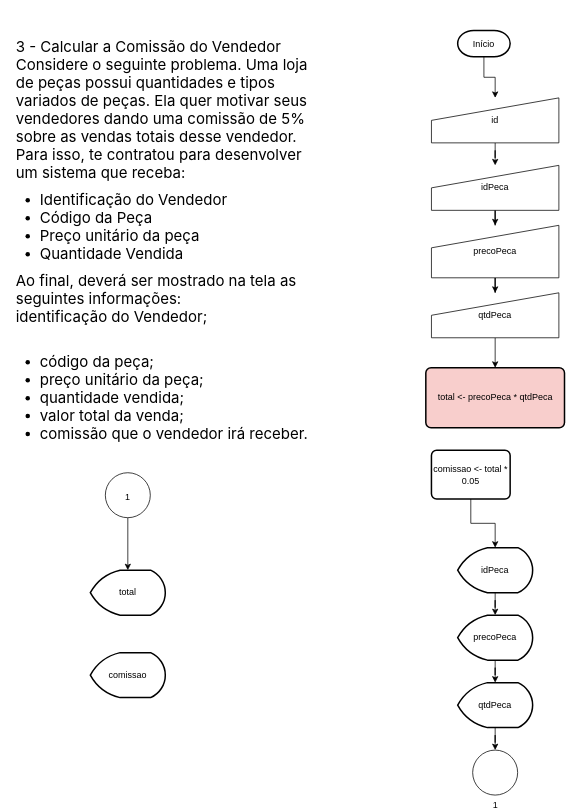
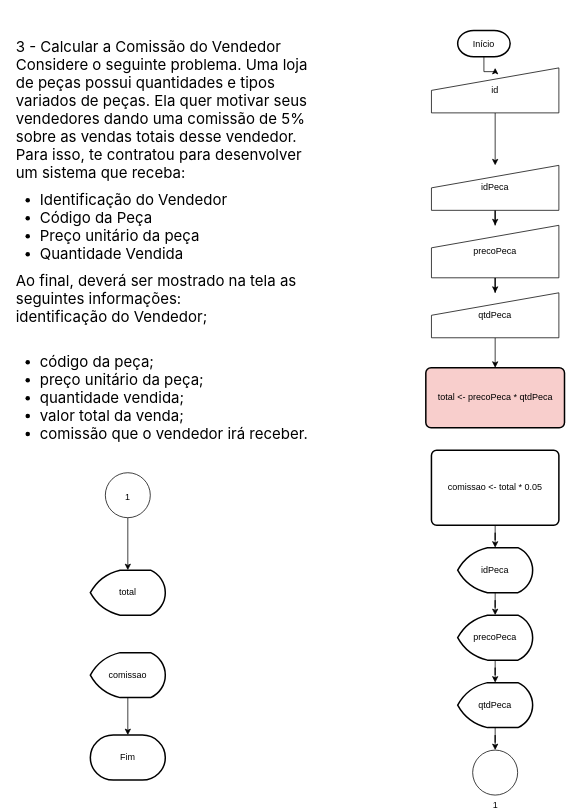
(495, 120) -> (495, 90)
(471, 475) -> (495, 488)
none -> (128, 714)
none -> (128, 758)
